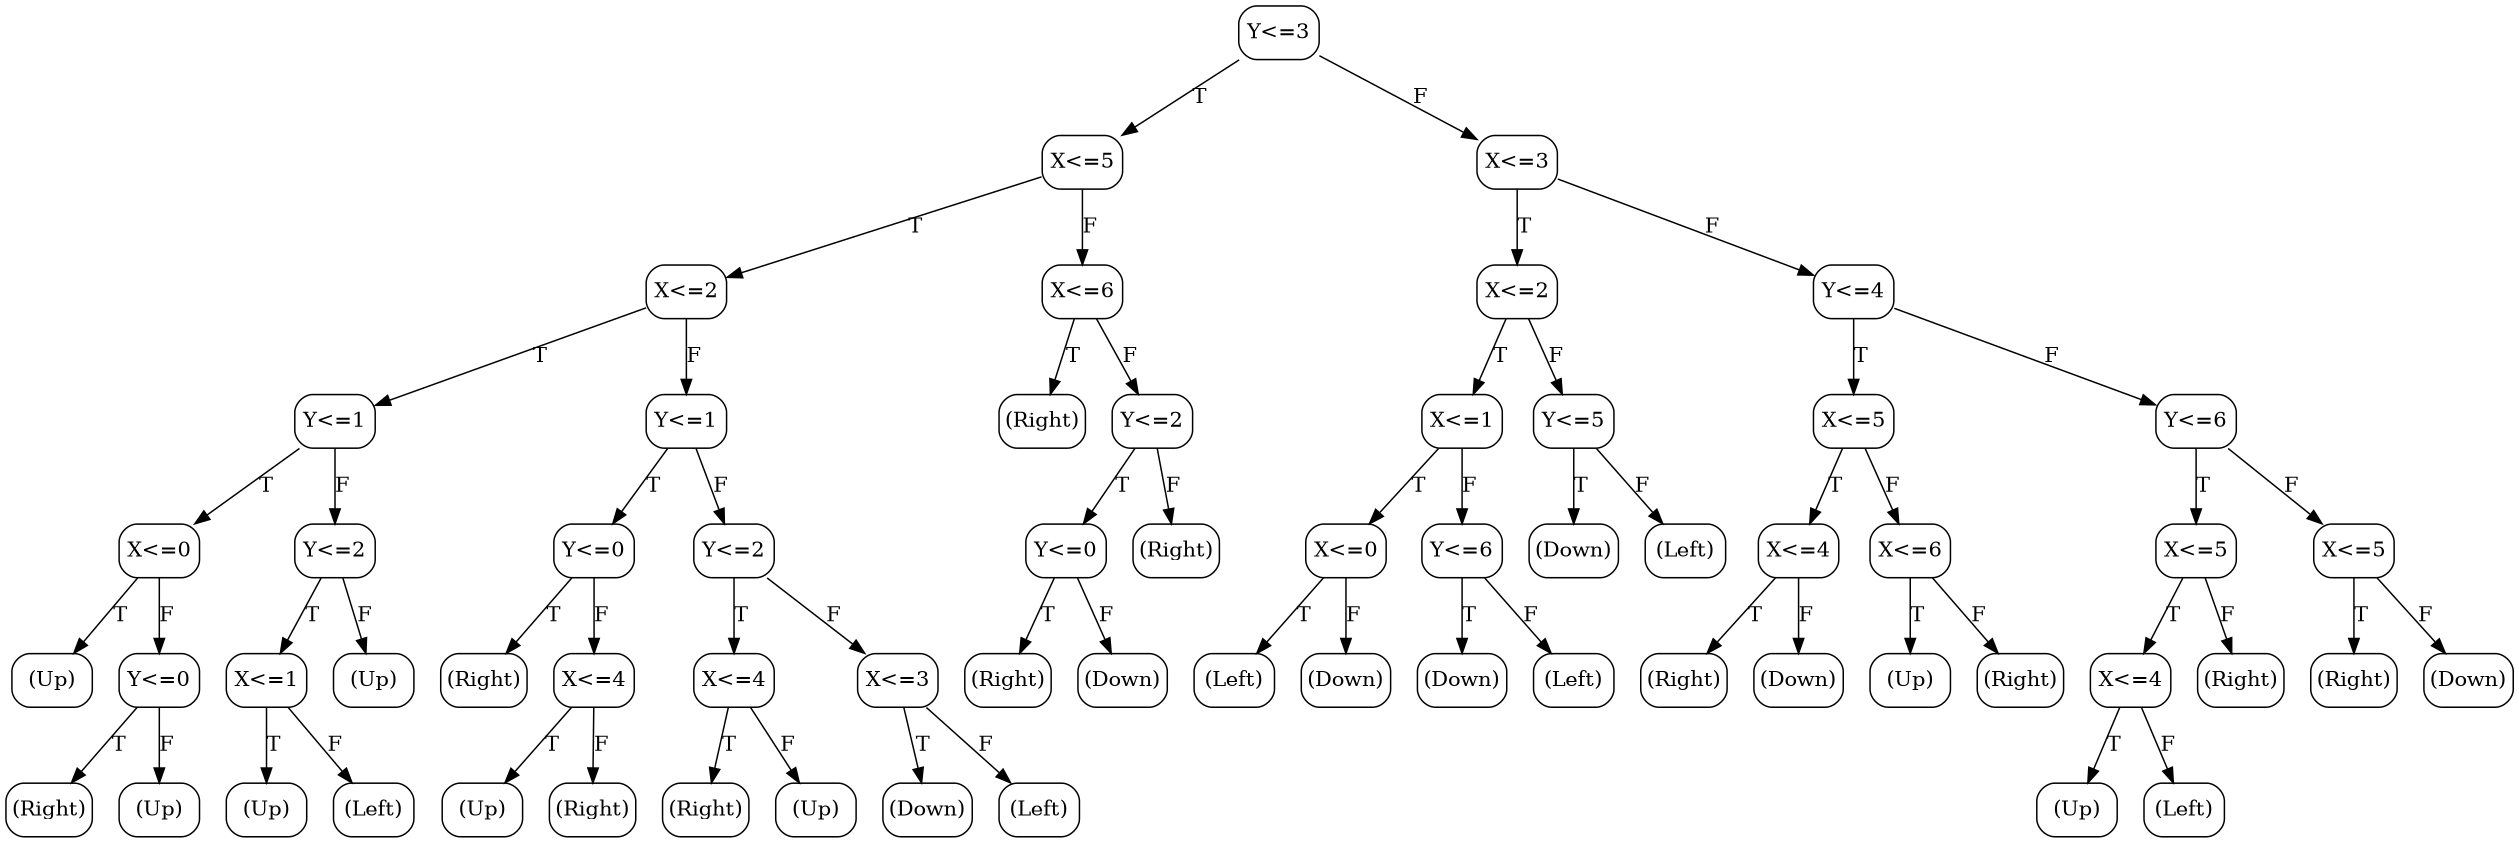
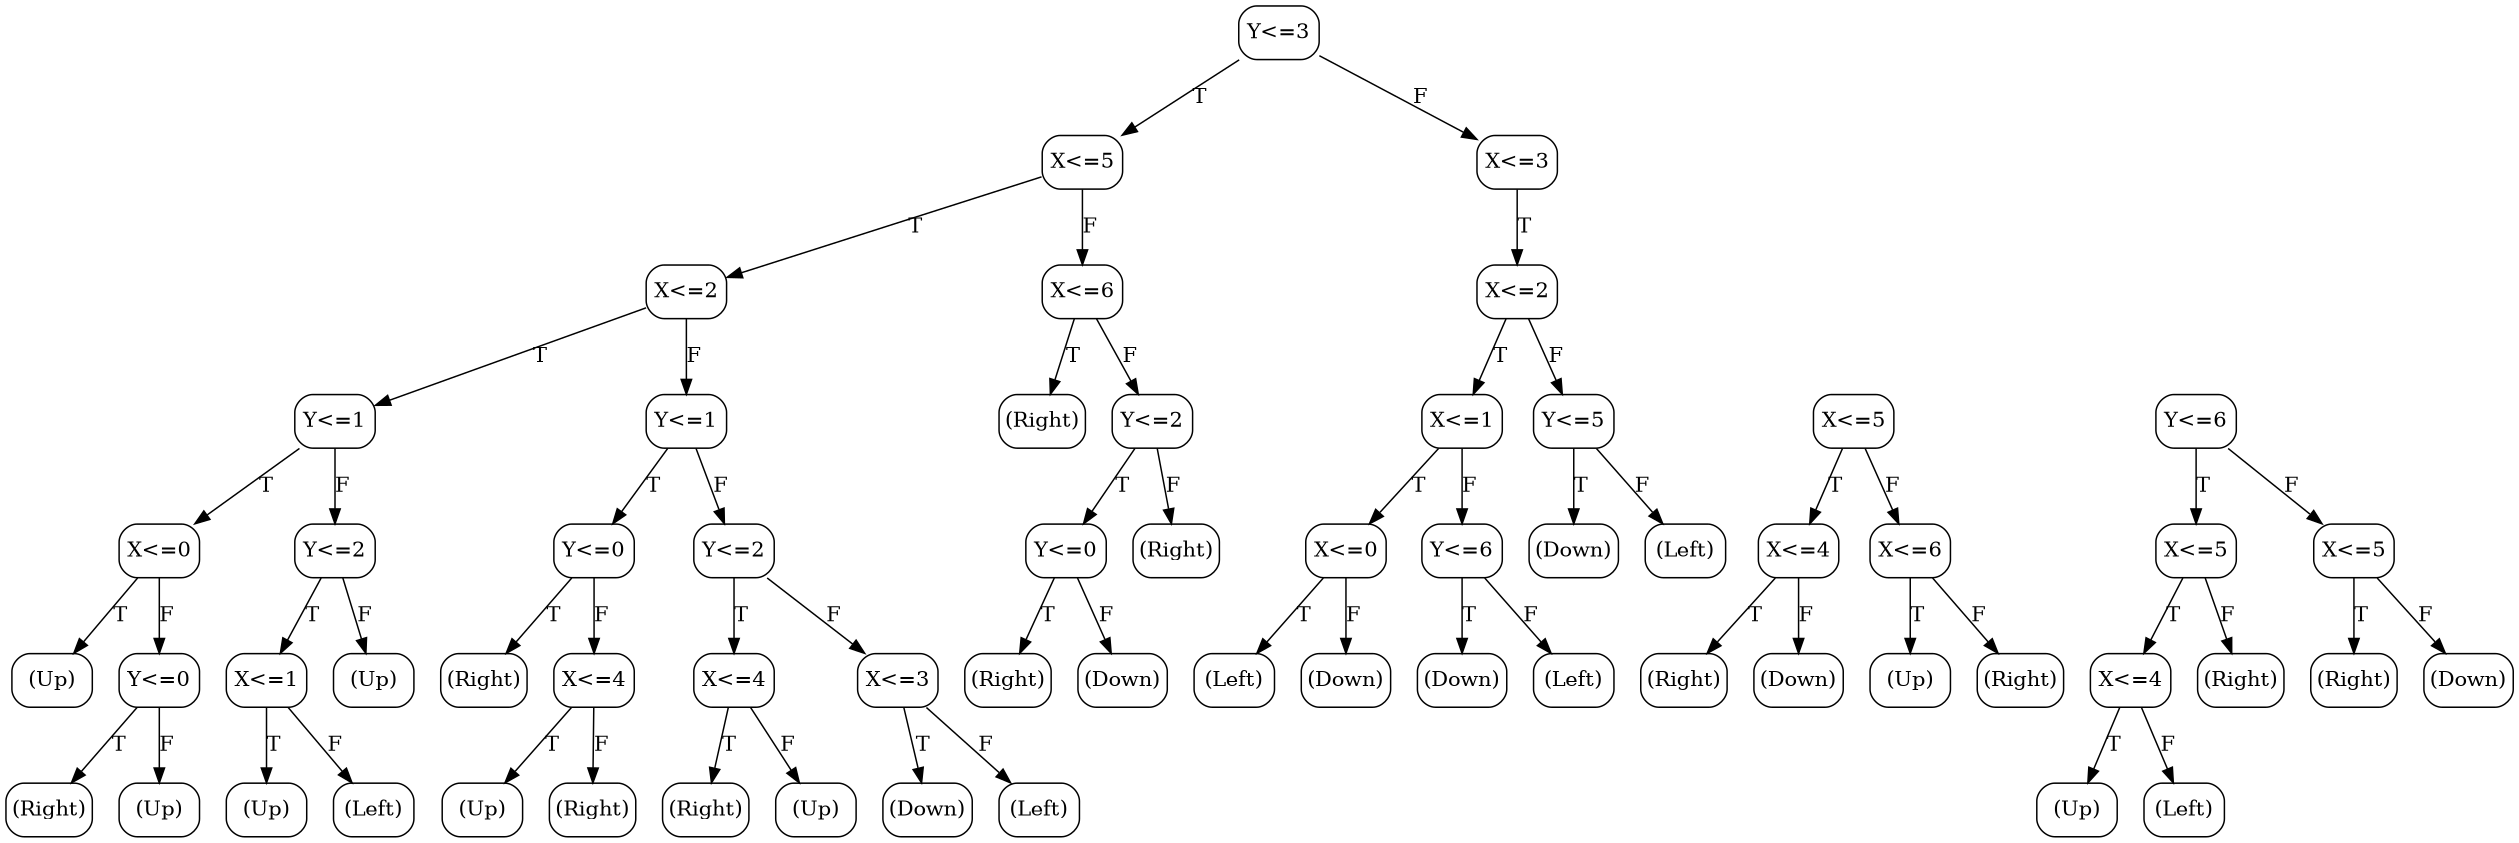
(1854, 292) -> none
